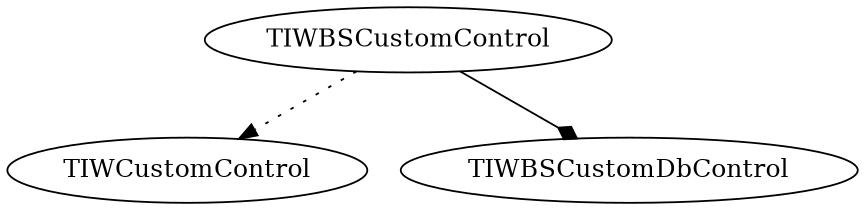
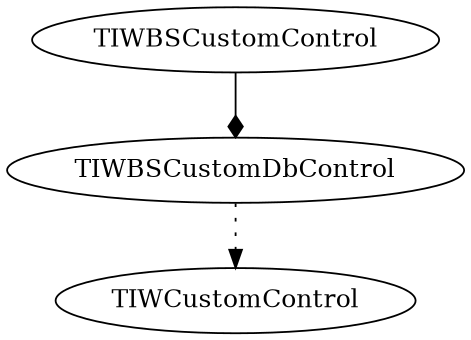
(306, 100) -> (236, 227)
